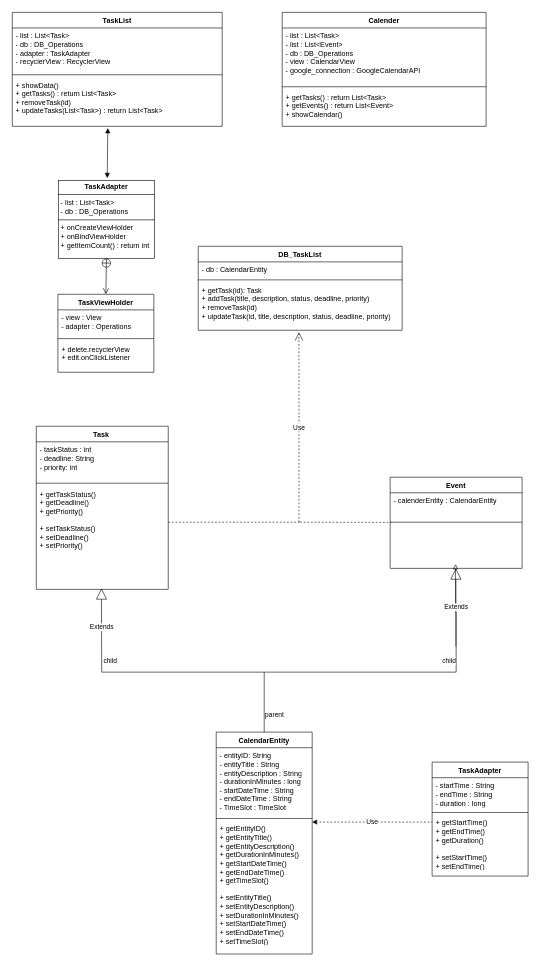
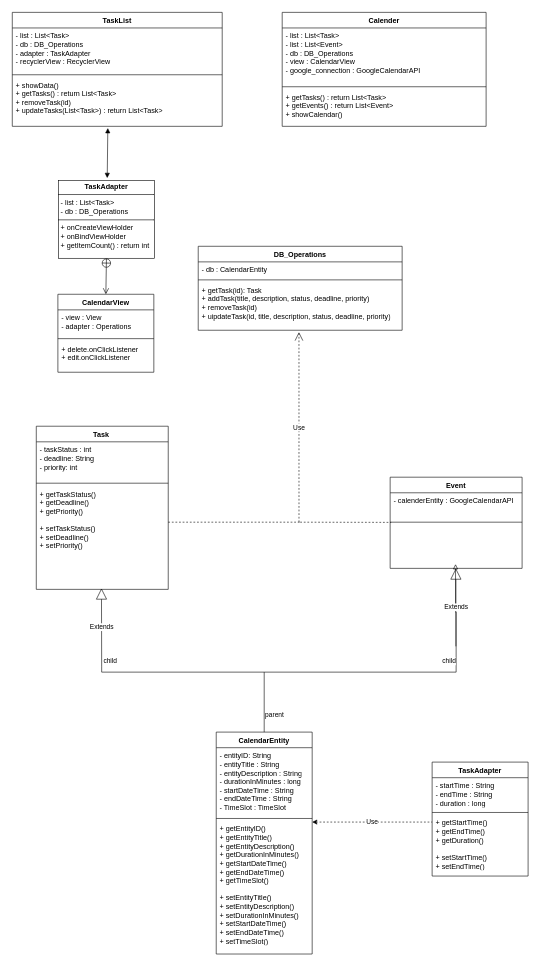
(300, 255) -> (300, 255)
(106, 303) -> (106, 303)
(100, 354) -> (104, 354)
(453, 501) -> (457, 506)
